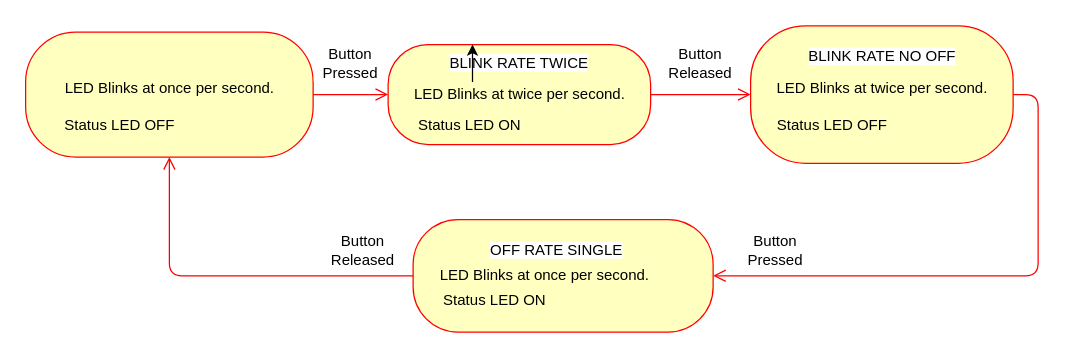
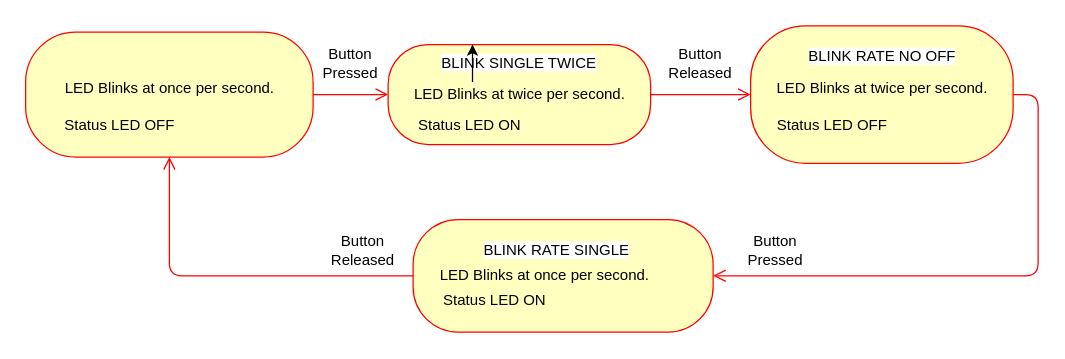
(519, 63) -> (519, 63)
(557, 251) -> (557, 251)
